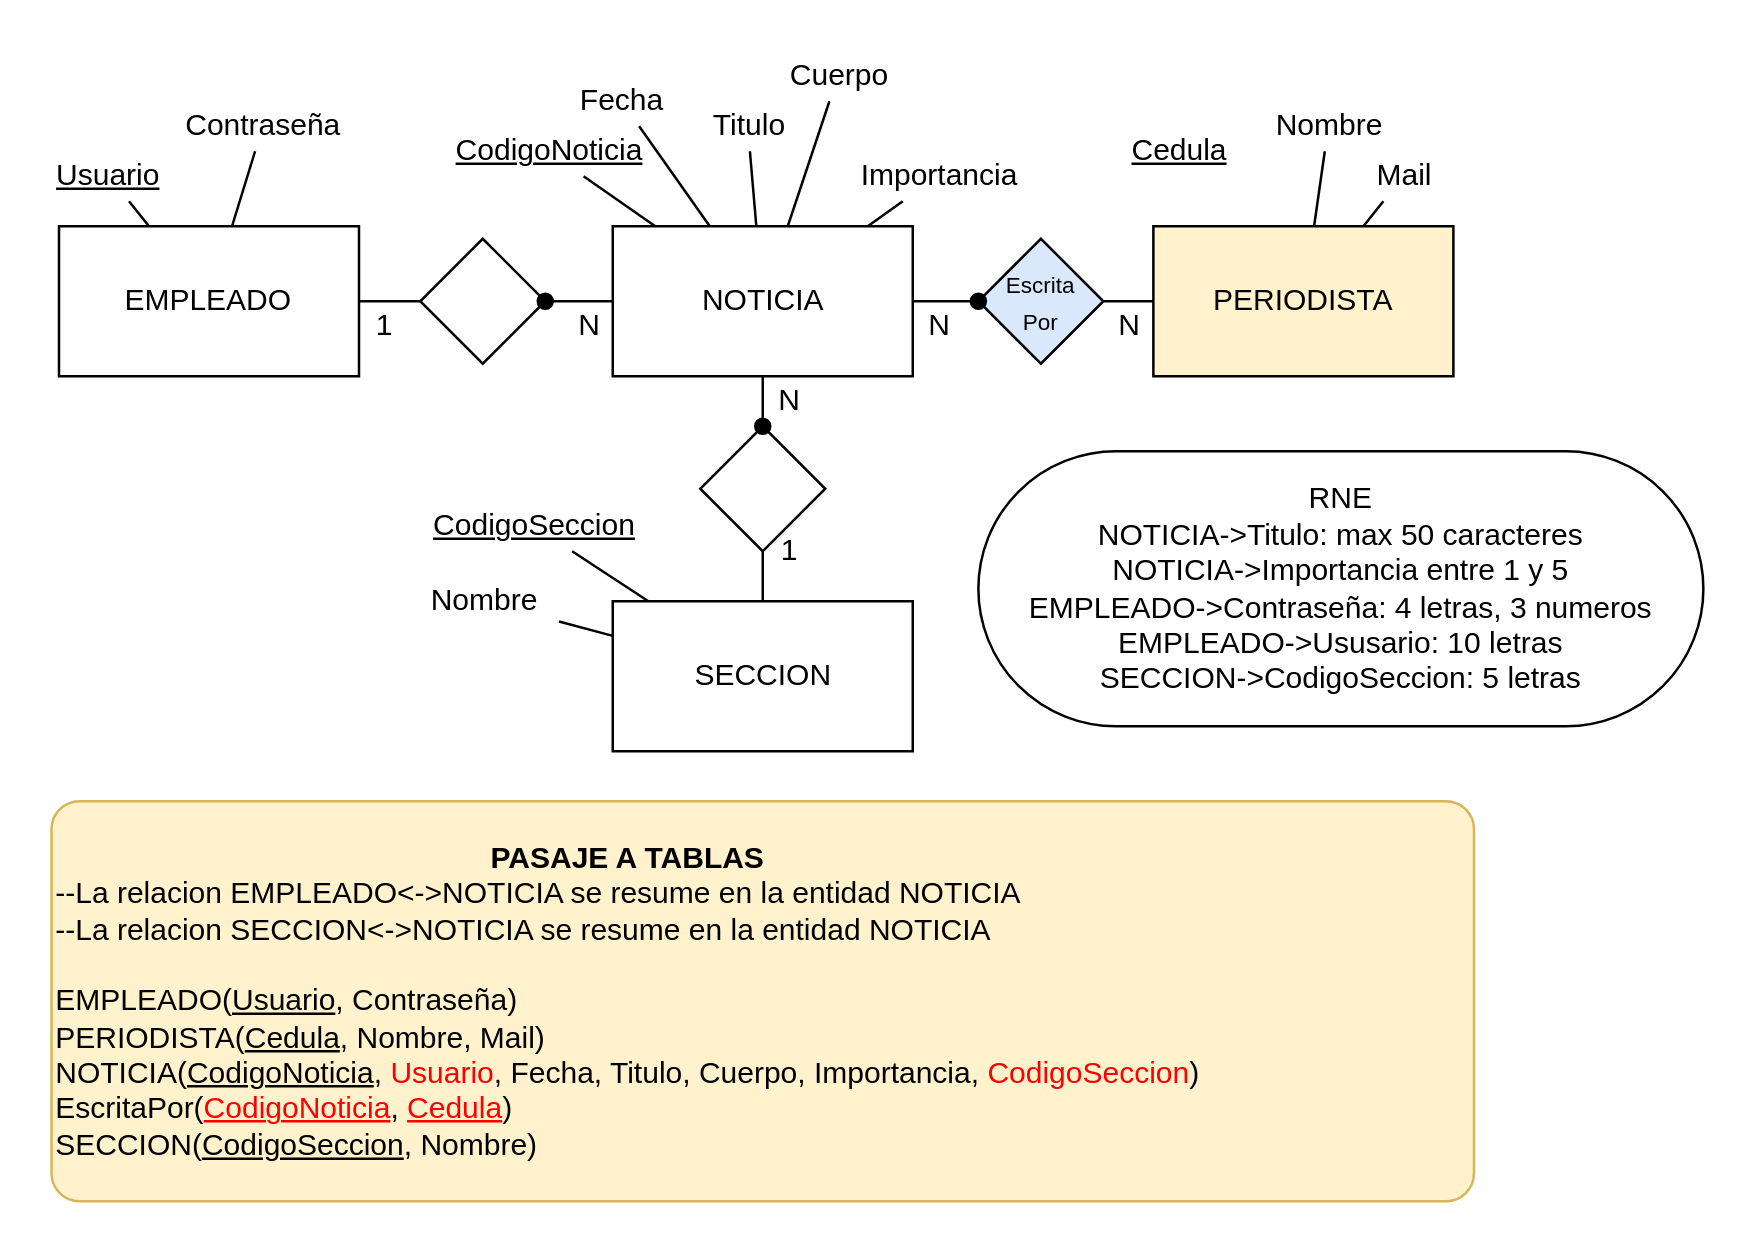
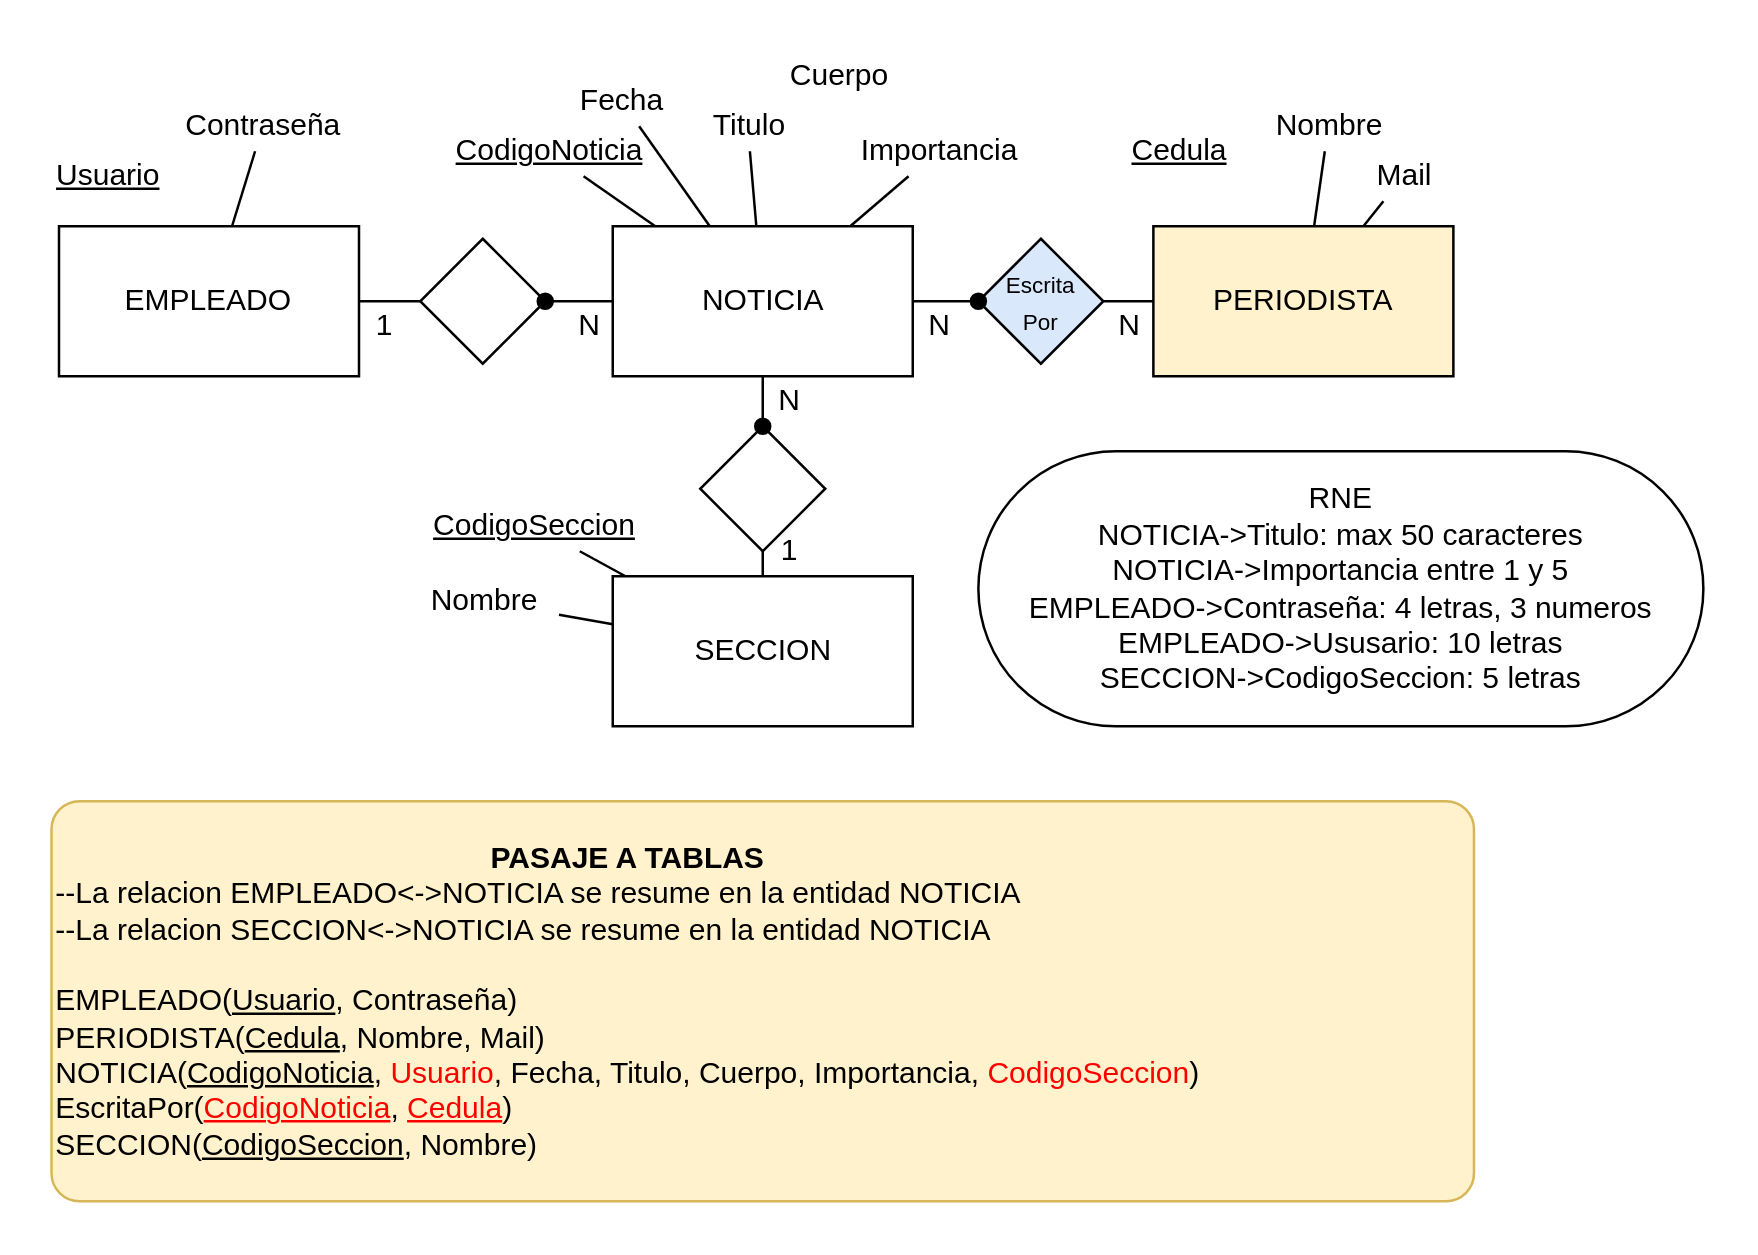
(808, 163) -> none
(938, 176) -> (938, 151)
(139, 214) -> none
(763, 676) -> (763, 651)
